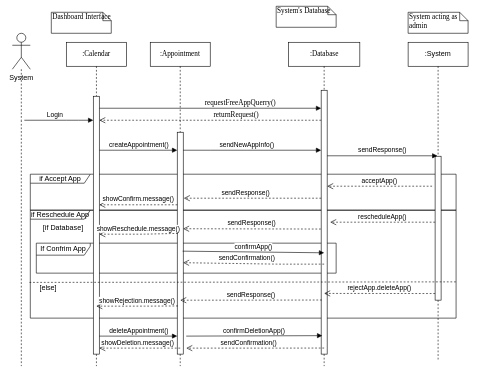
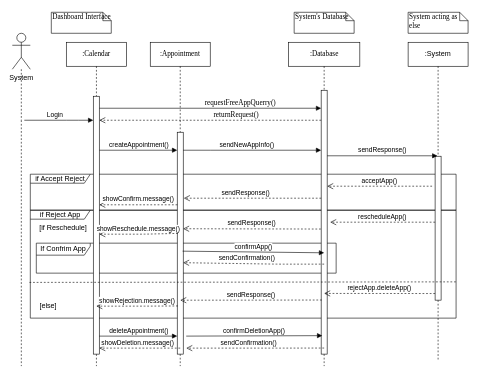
(306, 17) -> (324, 23)
(439, 22) -> (439, 22)
(60, 179) -> (60, 179)
(60, 215) -> (60, 215)
(63, 228) -> (63, 228)
(48, 288) -> (48, 306)
